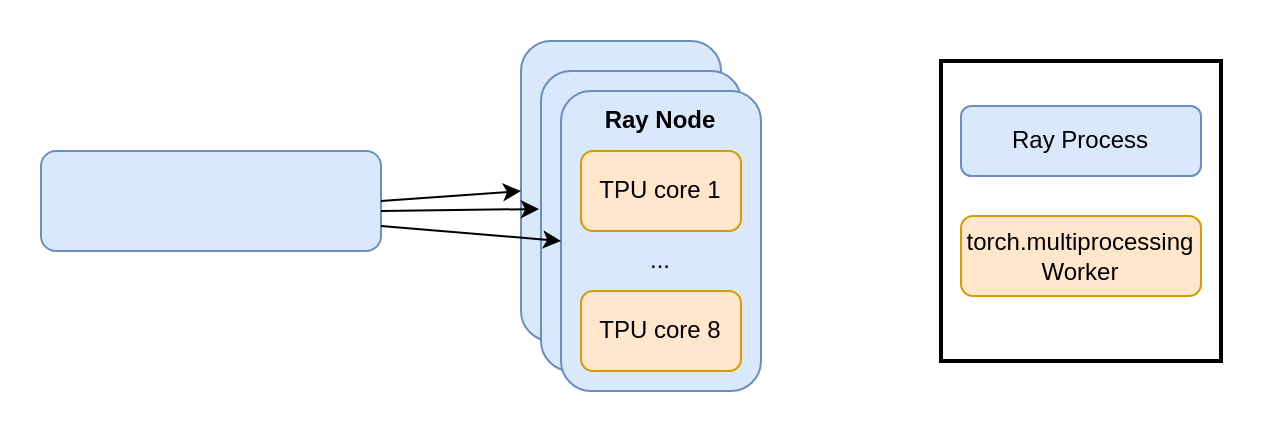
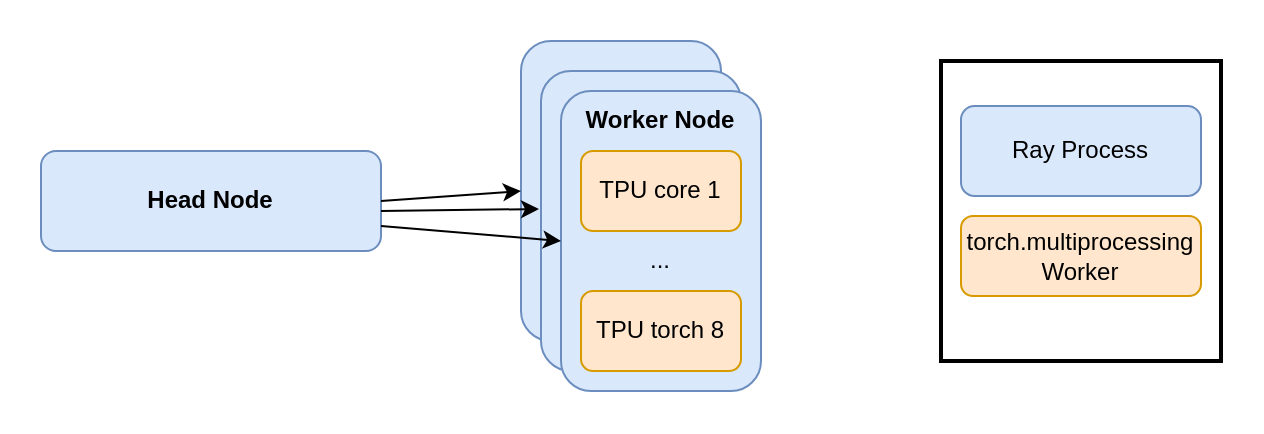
(661, 121) -> (661, 121)
(1081, 141) -> (1081, 151)
none -> (211, 201)
(661, 331) -> (661, 331)
